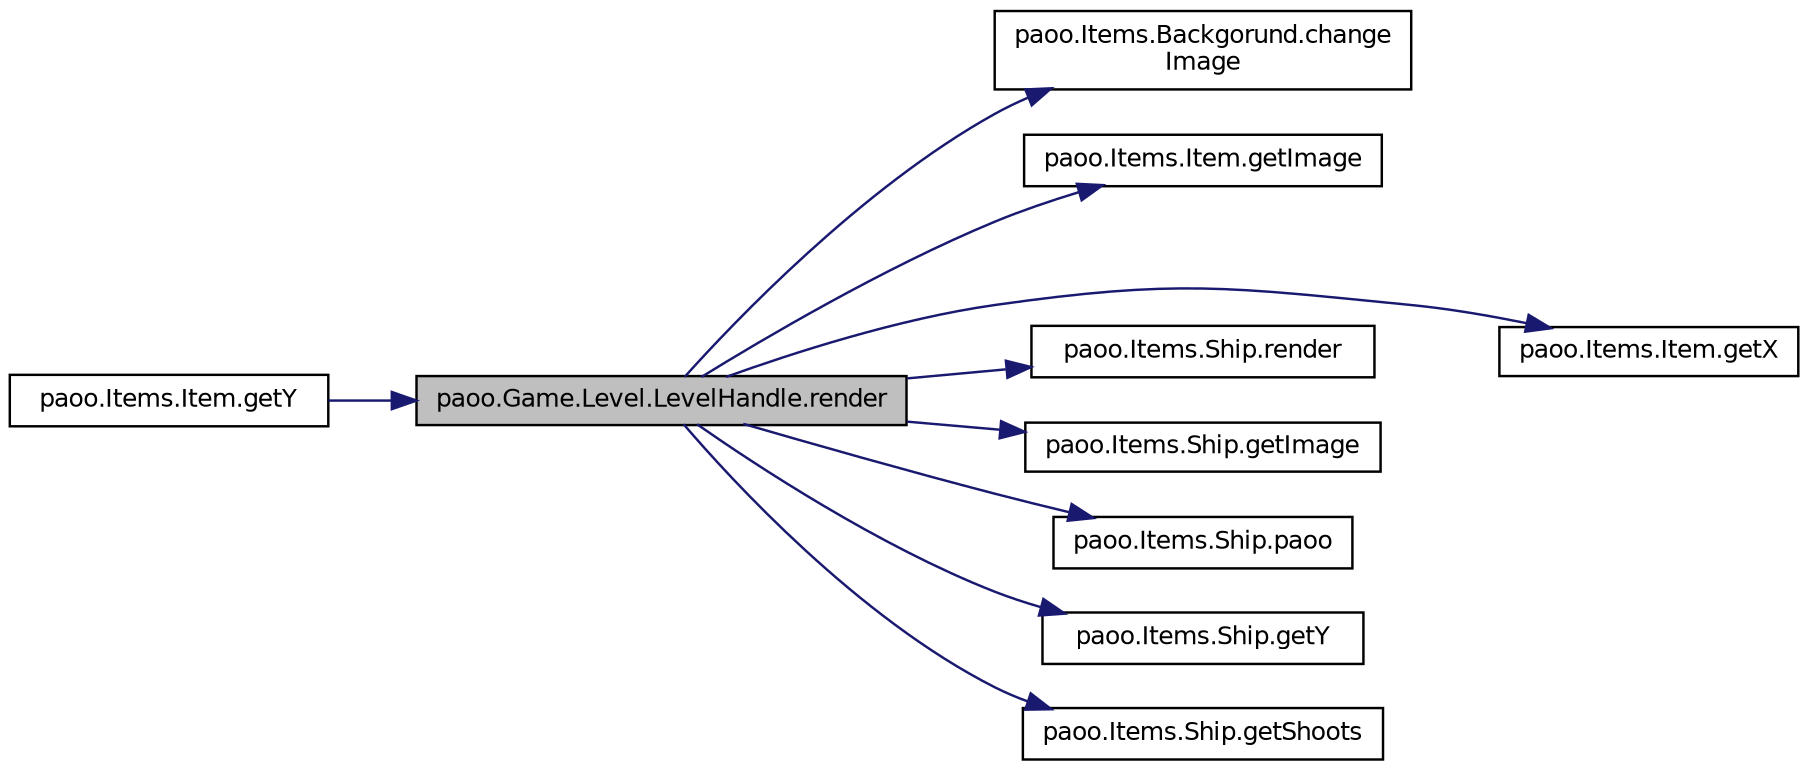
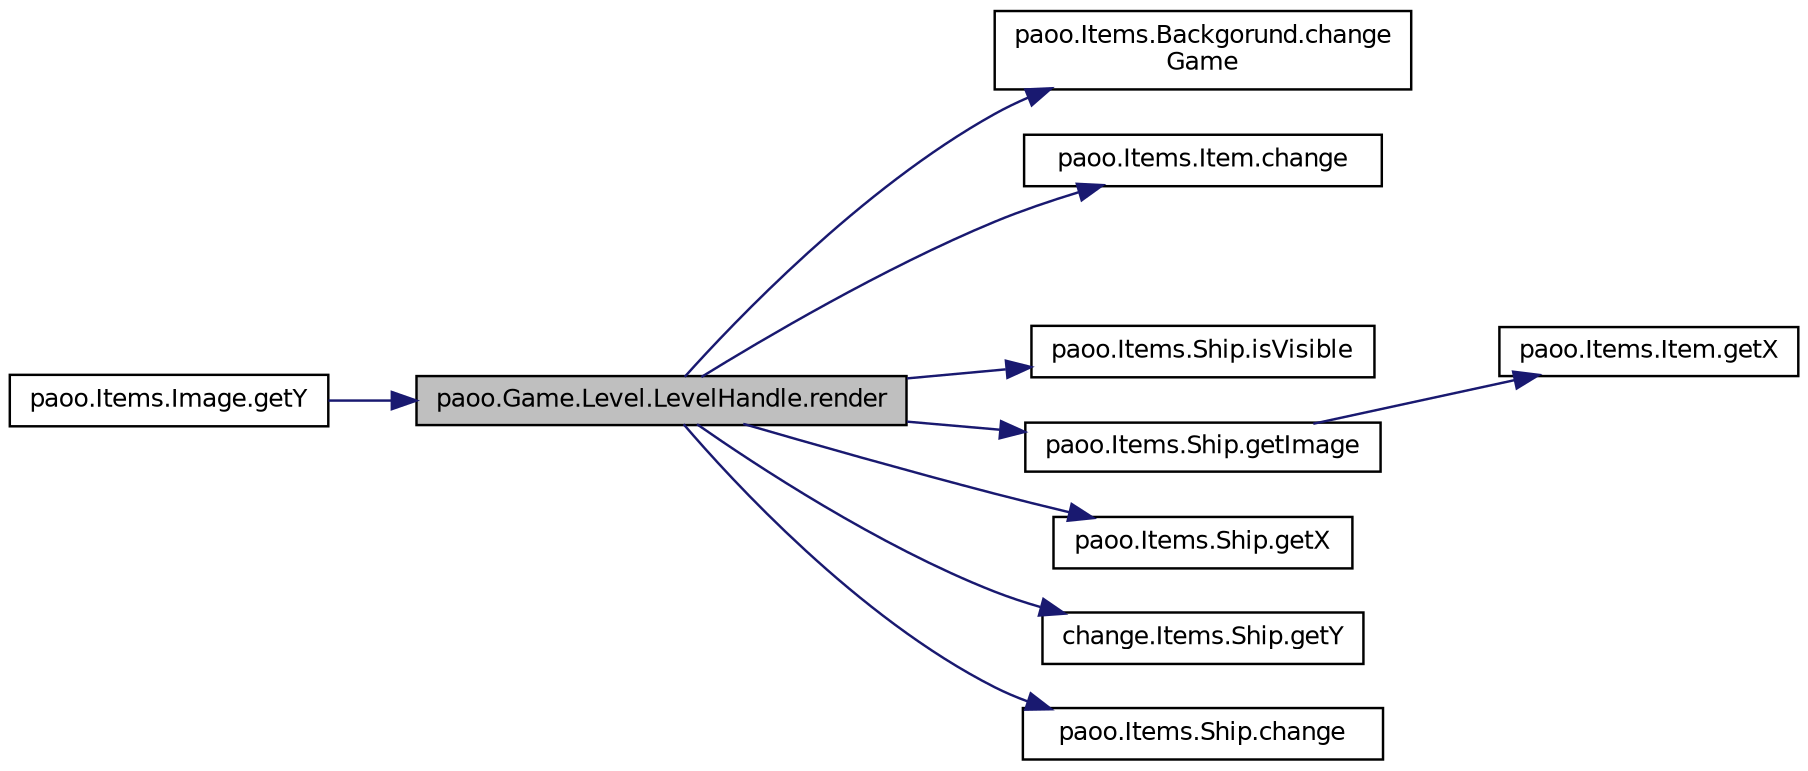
(1203, 50) -> (1203, 50)
(1203, 160) -> (1203, 160)
(1122, 291) -> (1414, 402)
(1203, 352) -> (1203, 352)
(169, 401) -> (169, 401)
(1203, 543) -> (1203, 543)
(1203, 638) -> (1203, 638)
(1203, 734) -> (1203, 734)
